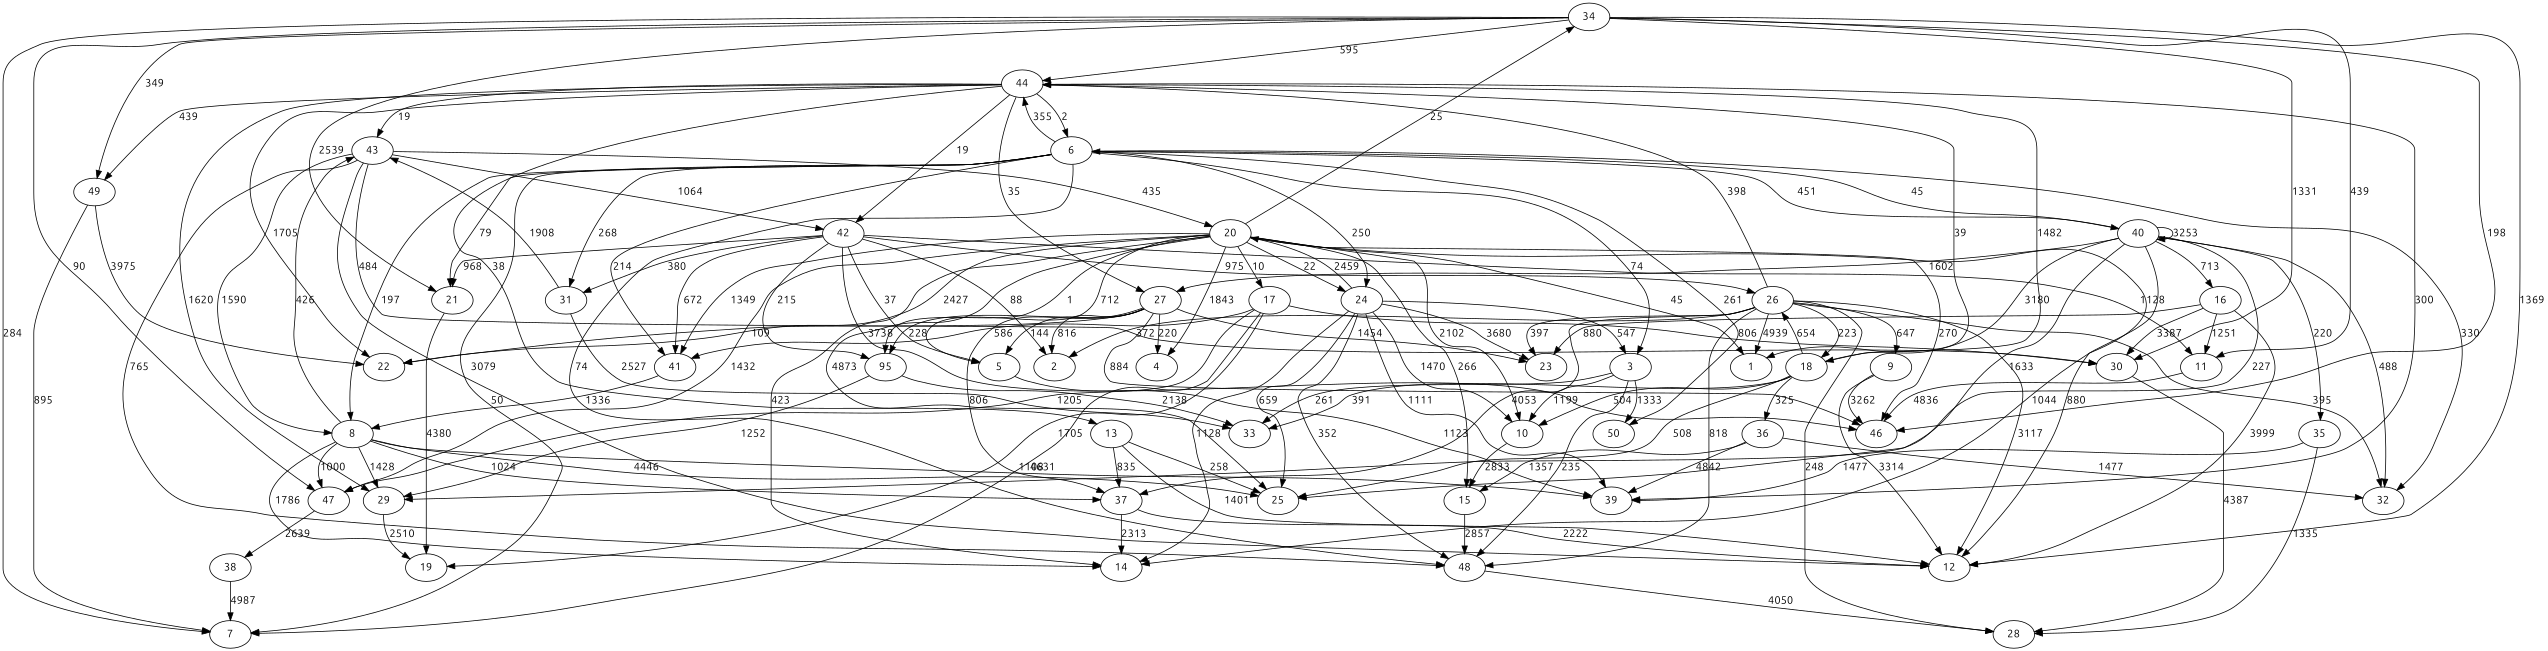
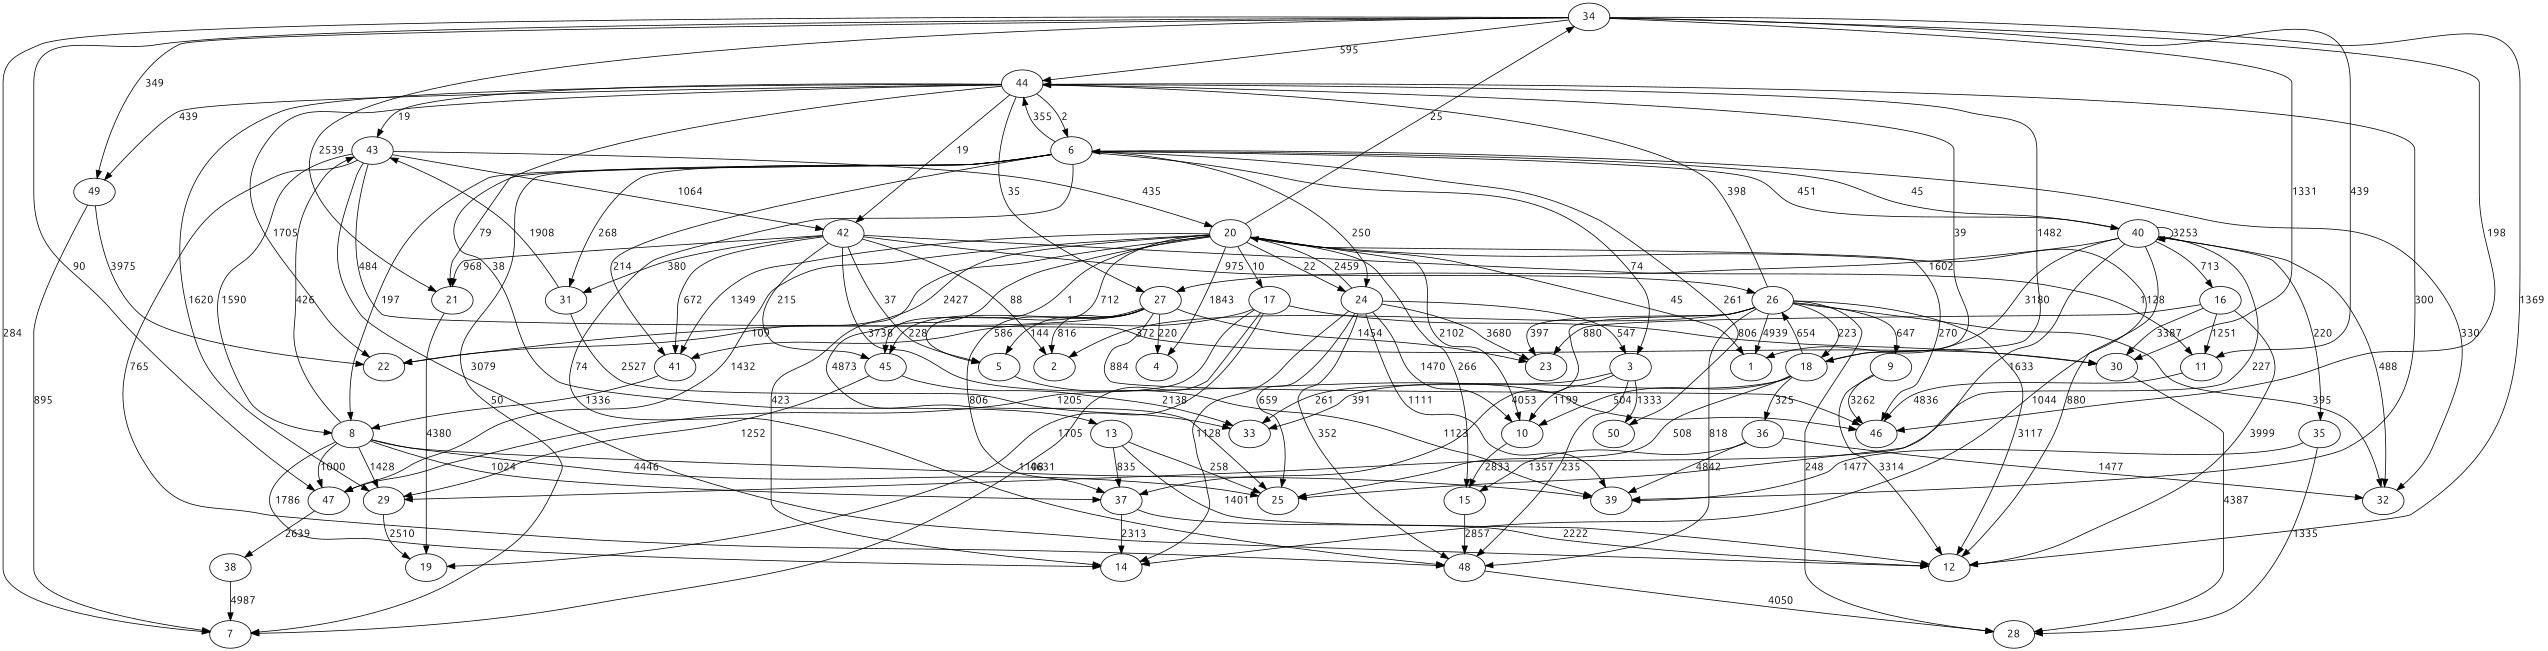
(886, 367) -> (886, 367)
